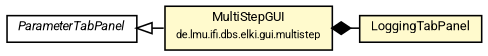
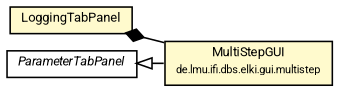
(355, 28) -> (154, 40)
